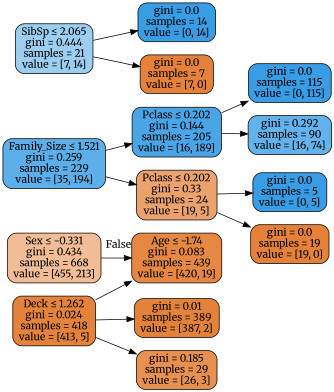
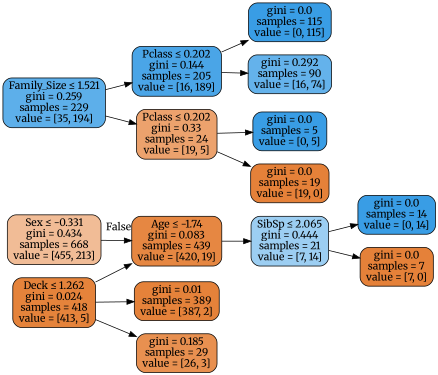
none -> (233, 241)
